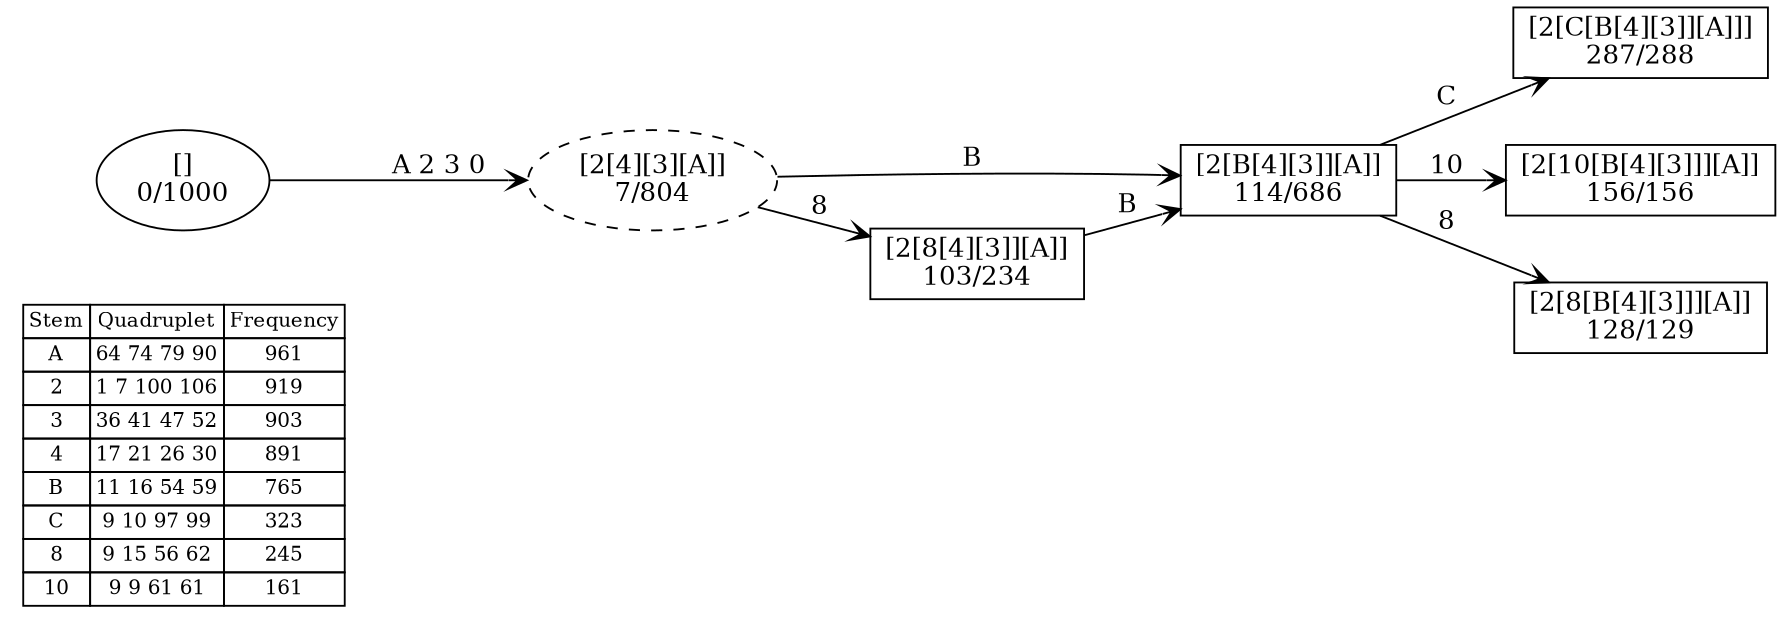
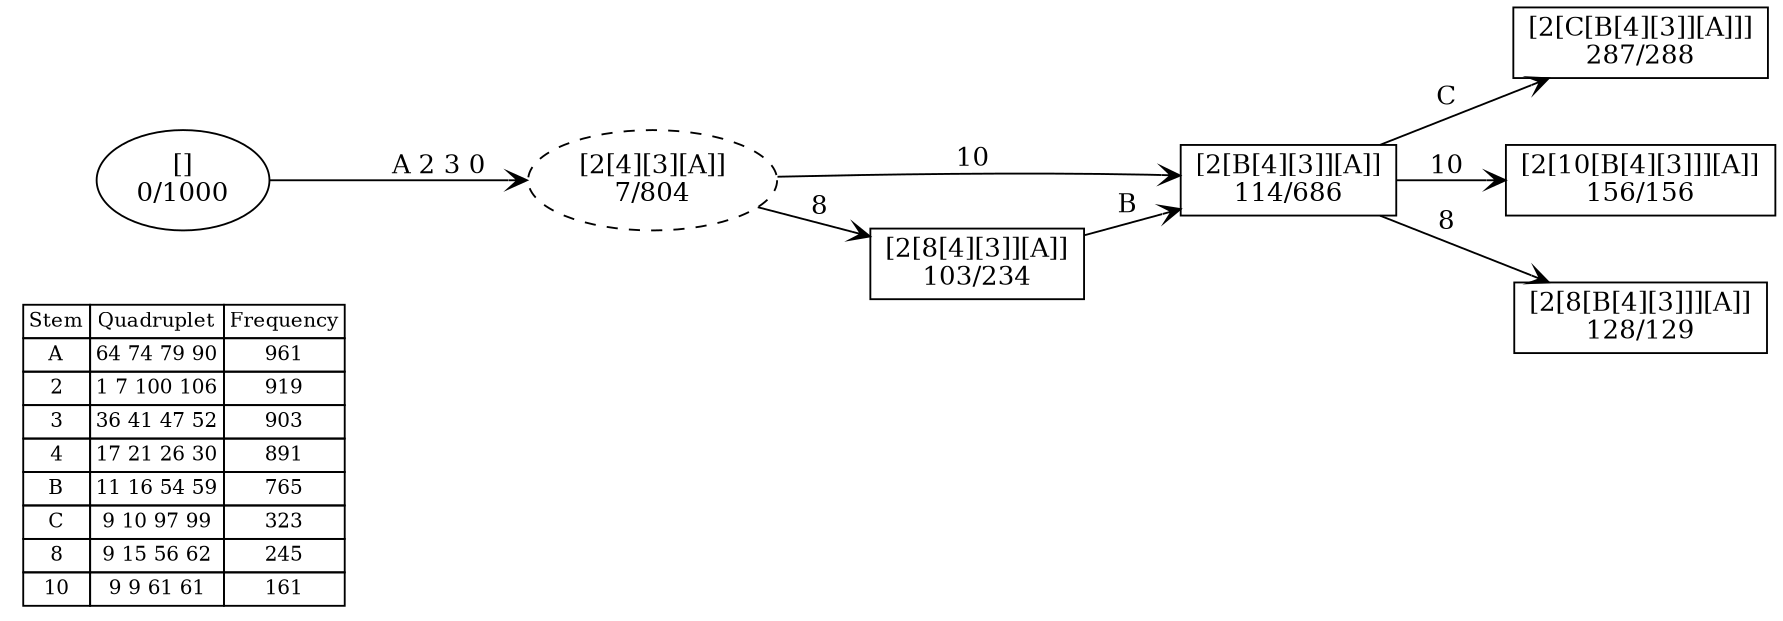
(977, 159) -> (977, 159)
